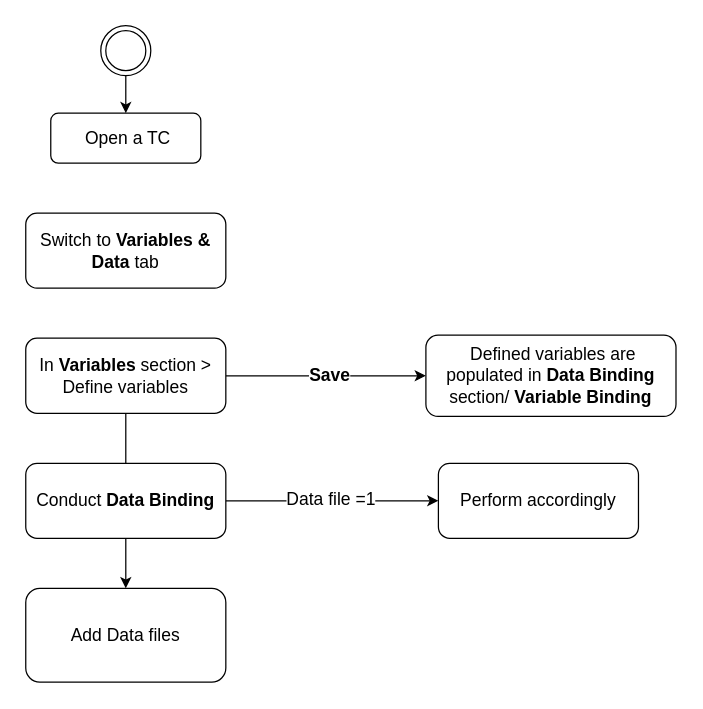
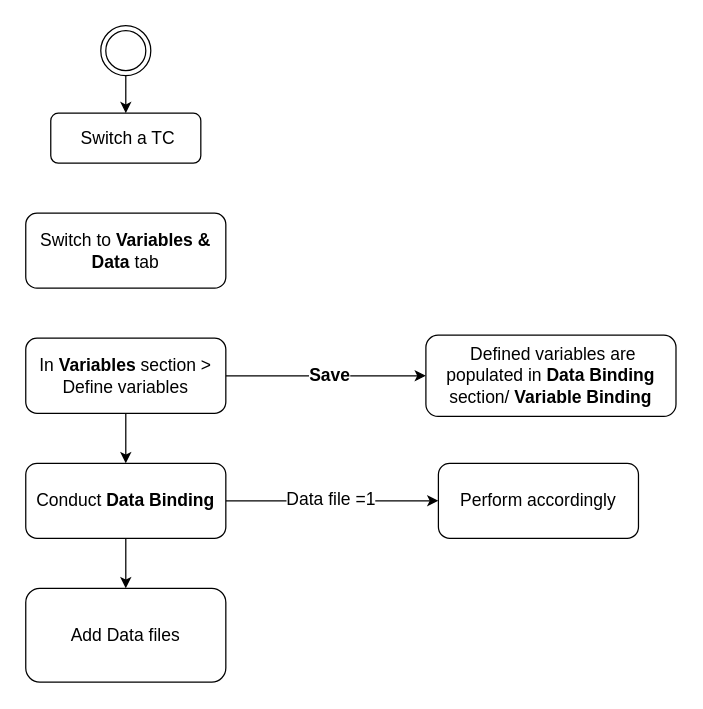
(126, 138) -> (126, 138)
(126, 456) -> (126, 453)
